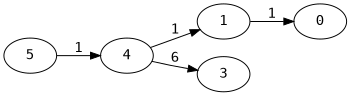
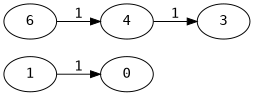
(171, 40) -> none
(30, 56) -> (30, 21)
(175, 58) -> (175, 14)
